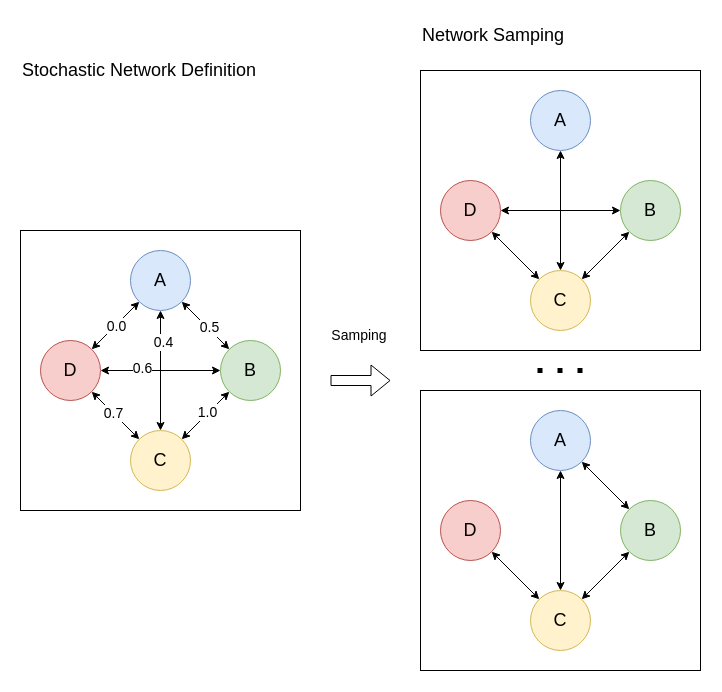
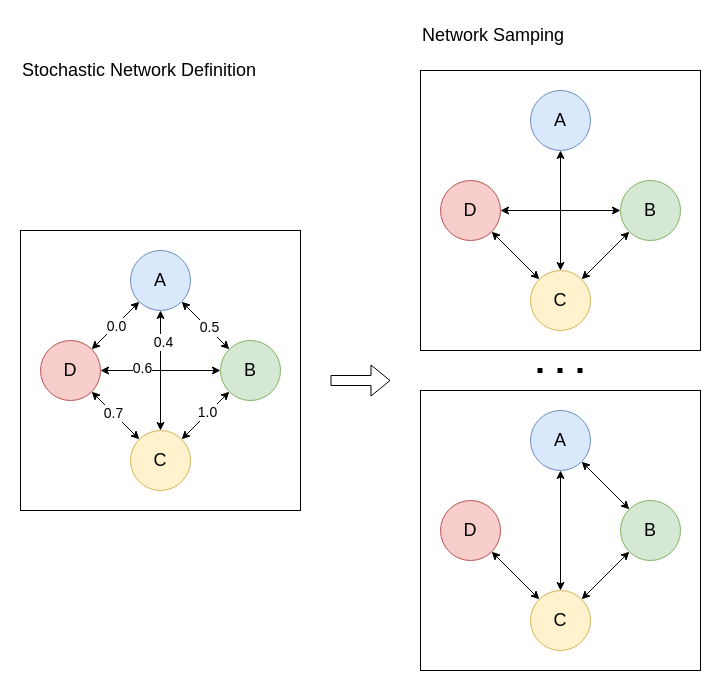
(360, 336) -> none
